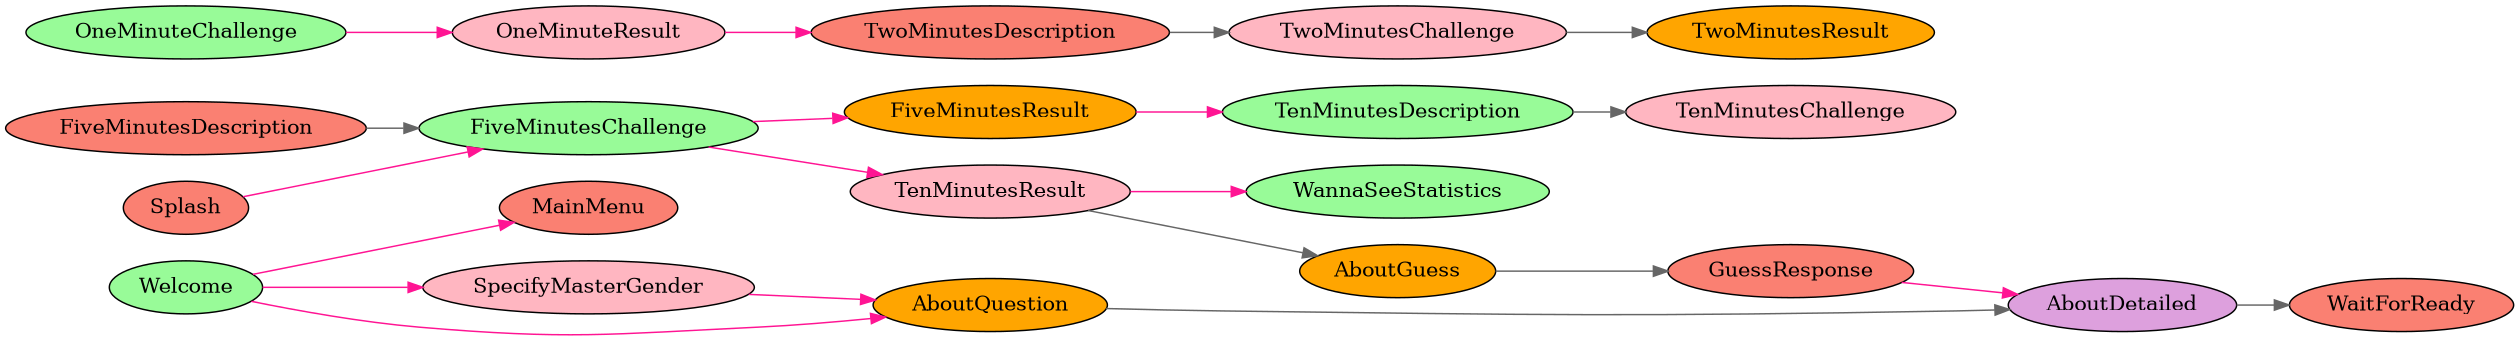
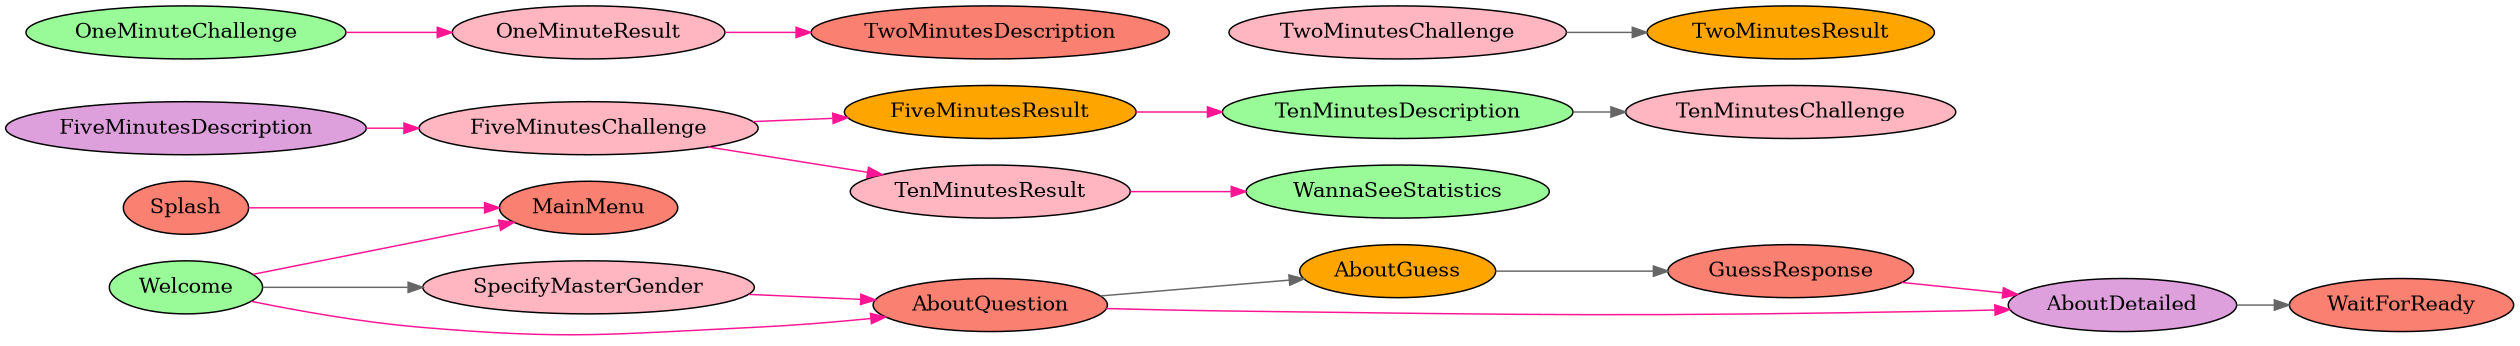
(1192, 32) -> none
(186, 128) -> (186, 128)
(385, 128) -> (385, 128)
(589, 128) -> (589, 128)
(355, 174) -> (366, 208)
(1195, 232) -> (1195, 288)
(335, 287) -> (335, 287)
(990, 305) -> (990, 305)
(1550, 314) -> (1550, 314)
